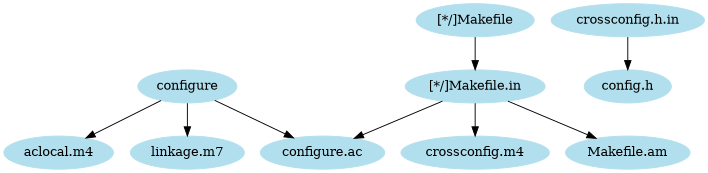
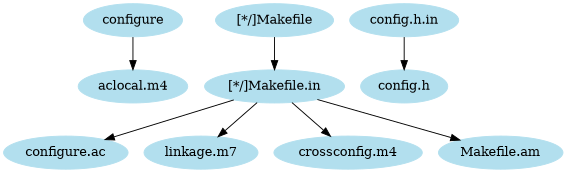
(628, 20) -> (404, 20)
(187, 115) -> (241, 117)
(250, 117) -> none
